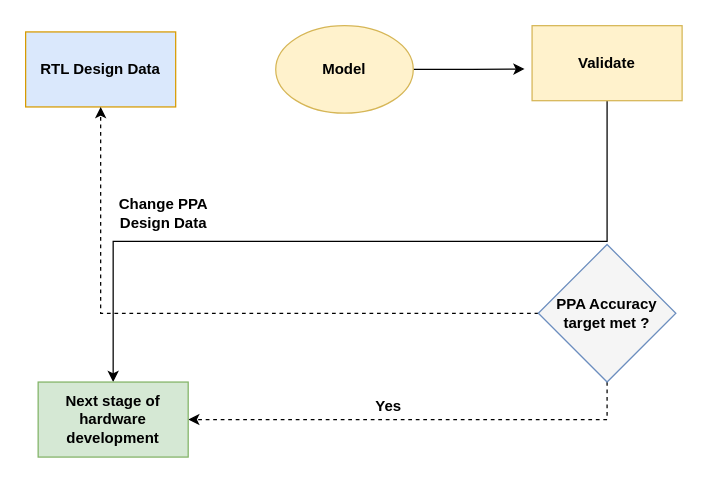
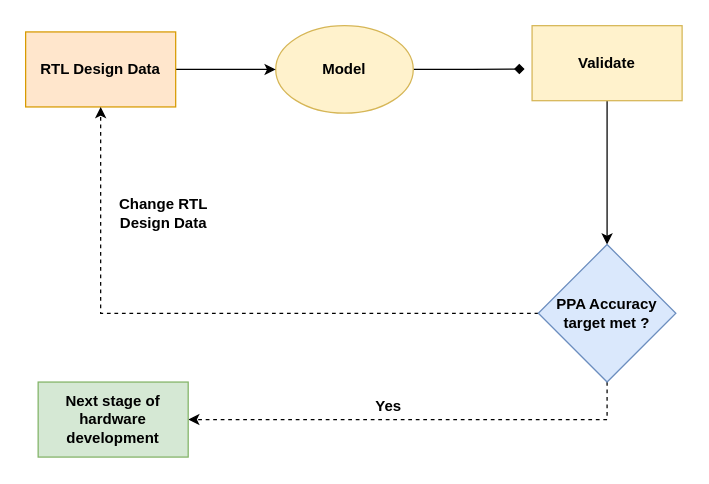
(101, 69) -> (101, 69)
none -> (222, 69)
(514, 69) -> (514, 69)
(164, 213) -> (164, 213)
(298, 241) -> (607, 234)
(607, 313) -> (607, 313)
